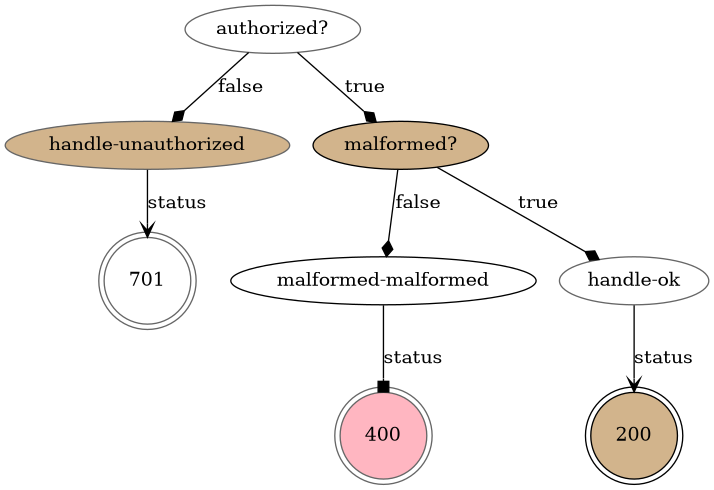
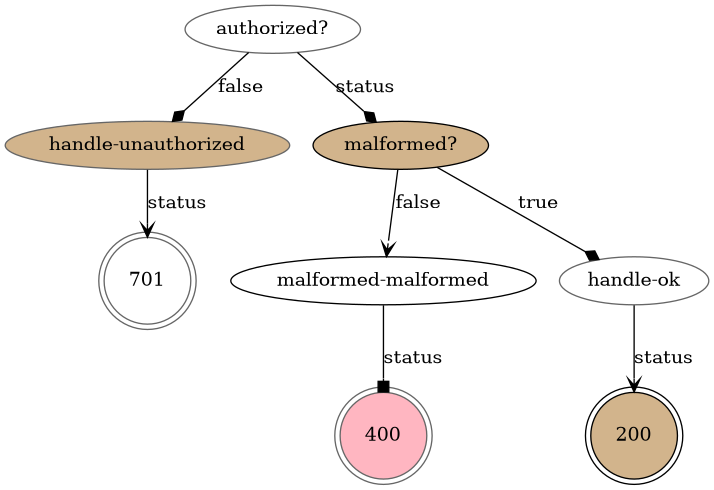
(365, 87) -> (365, 87)
(393, 205) -> (393, 205)
